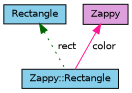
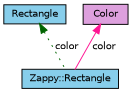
(106, 14) -> (106, 14)
(65, 47) -> (65, 47)
